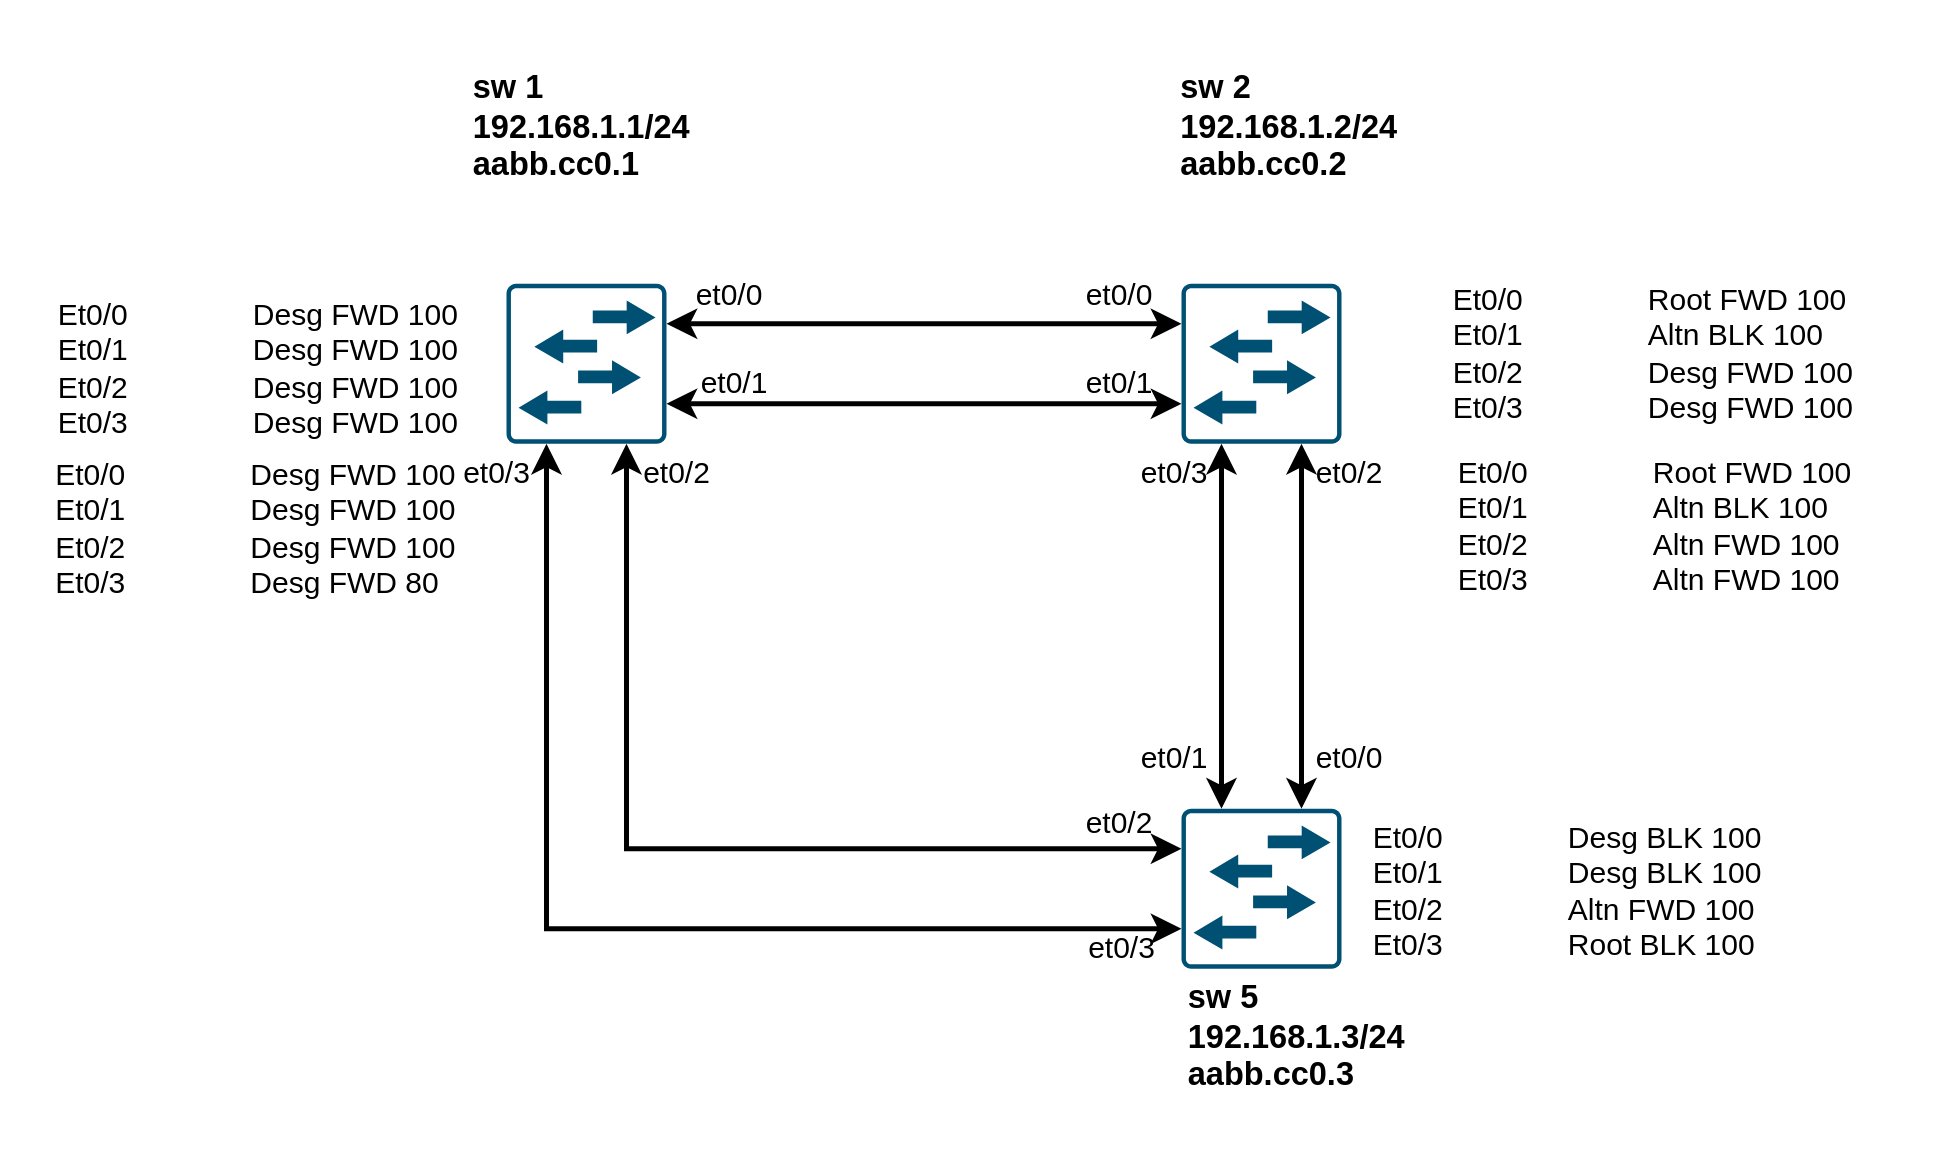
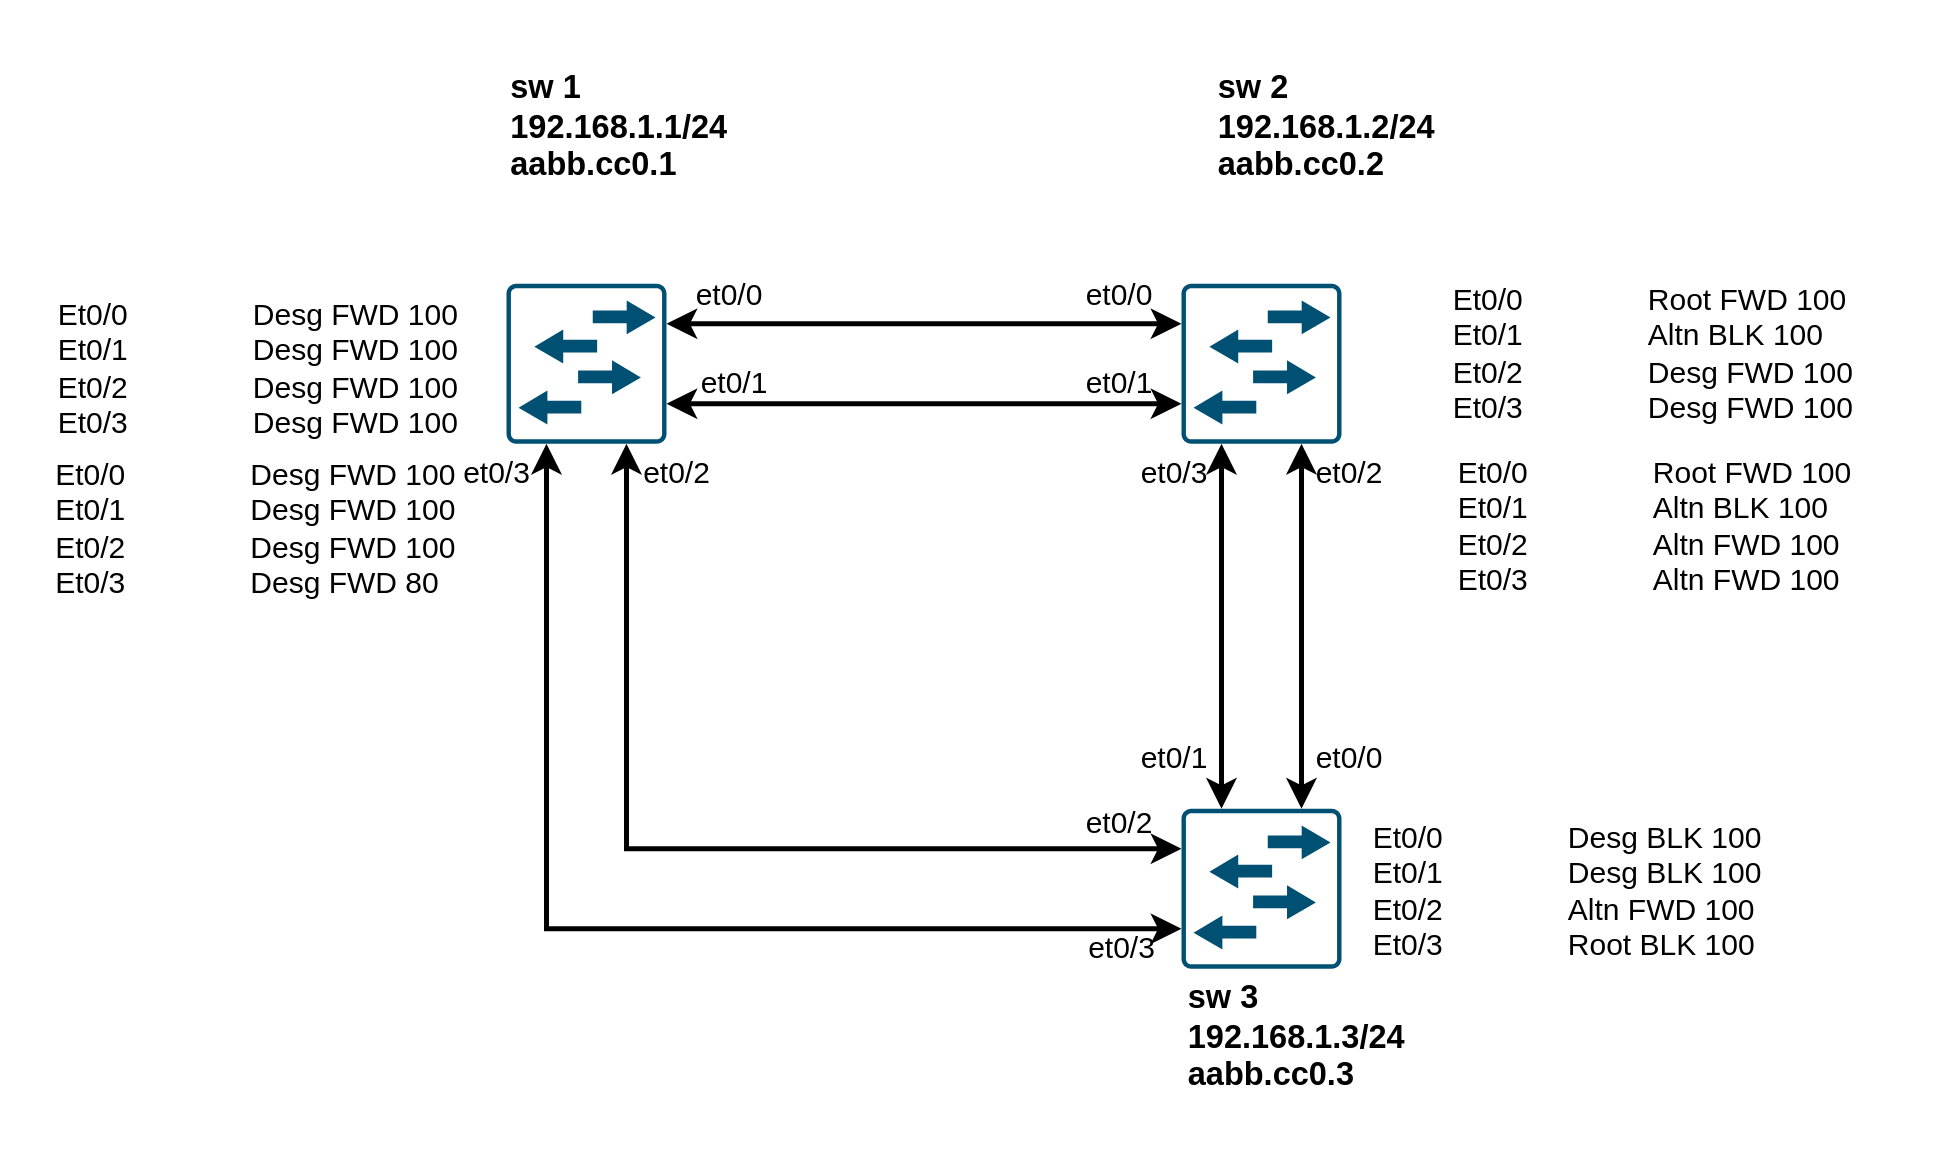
(611, 126) -> (649, 126)
(1319, 126) -> (1356, 126)
(1295, 1036) -> (1295, 1036)
